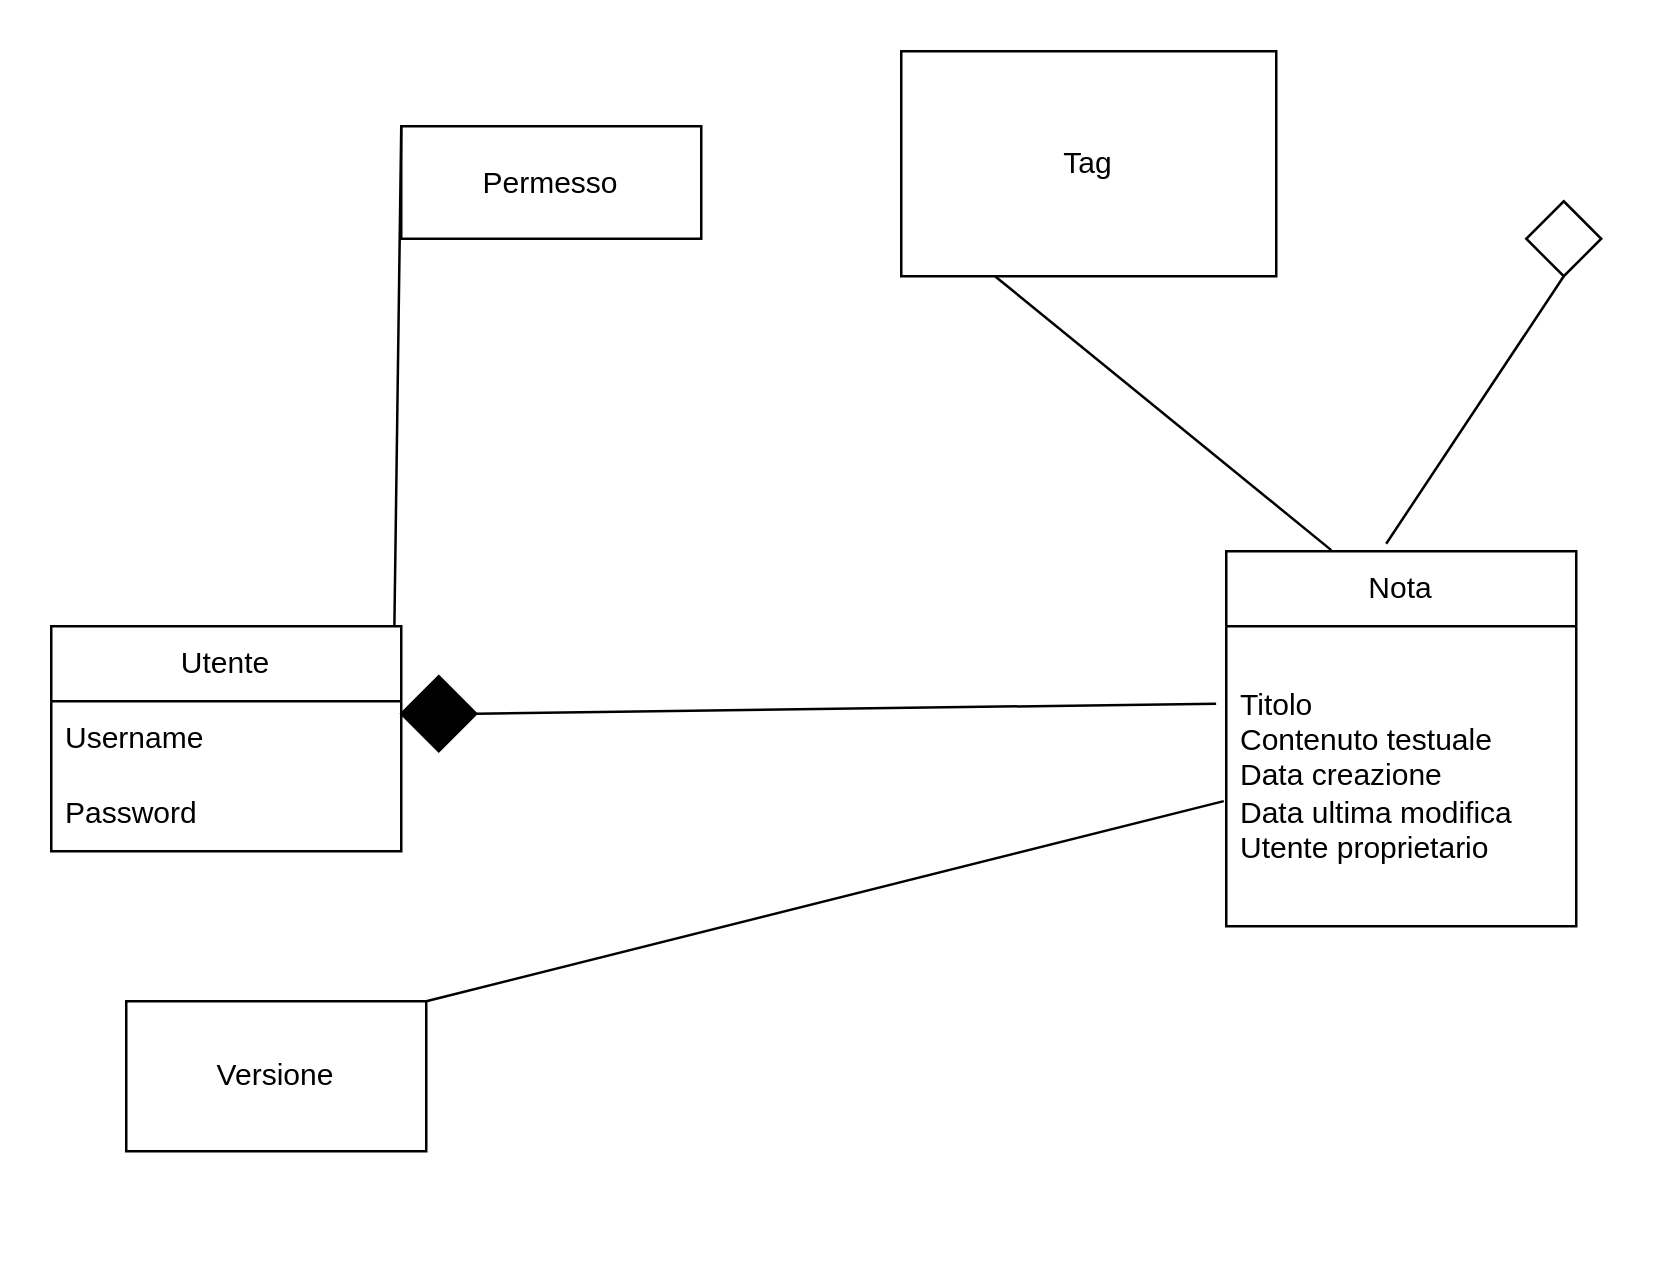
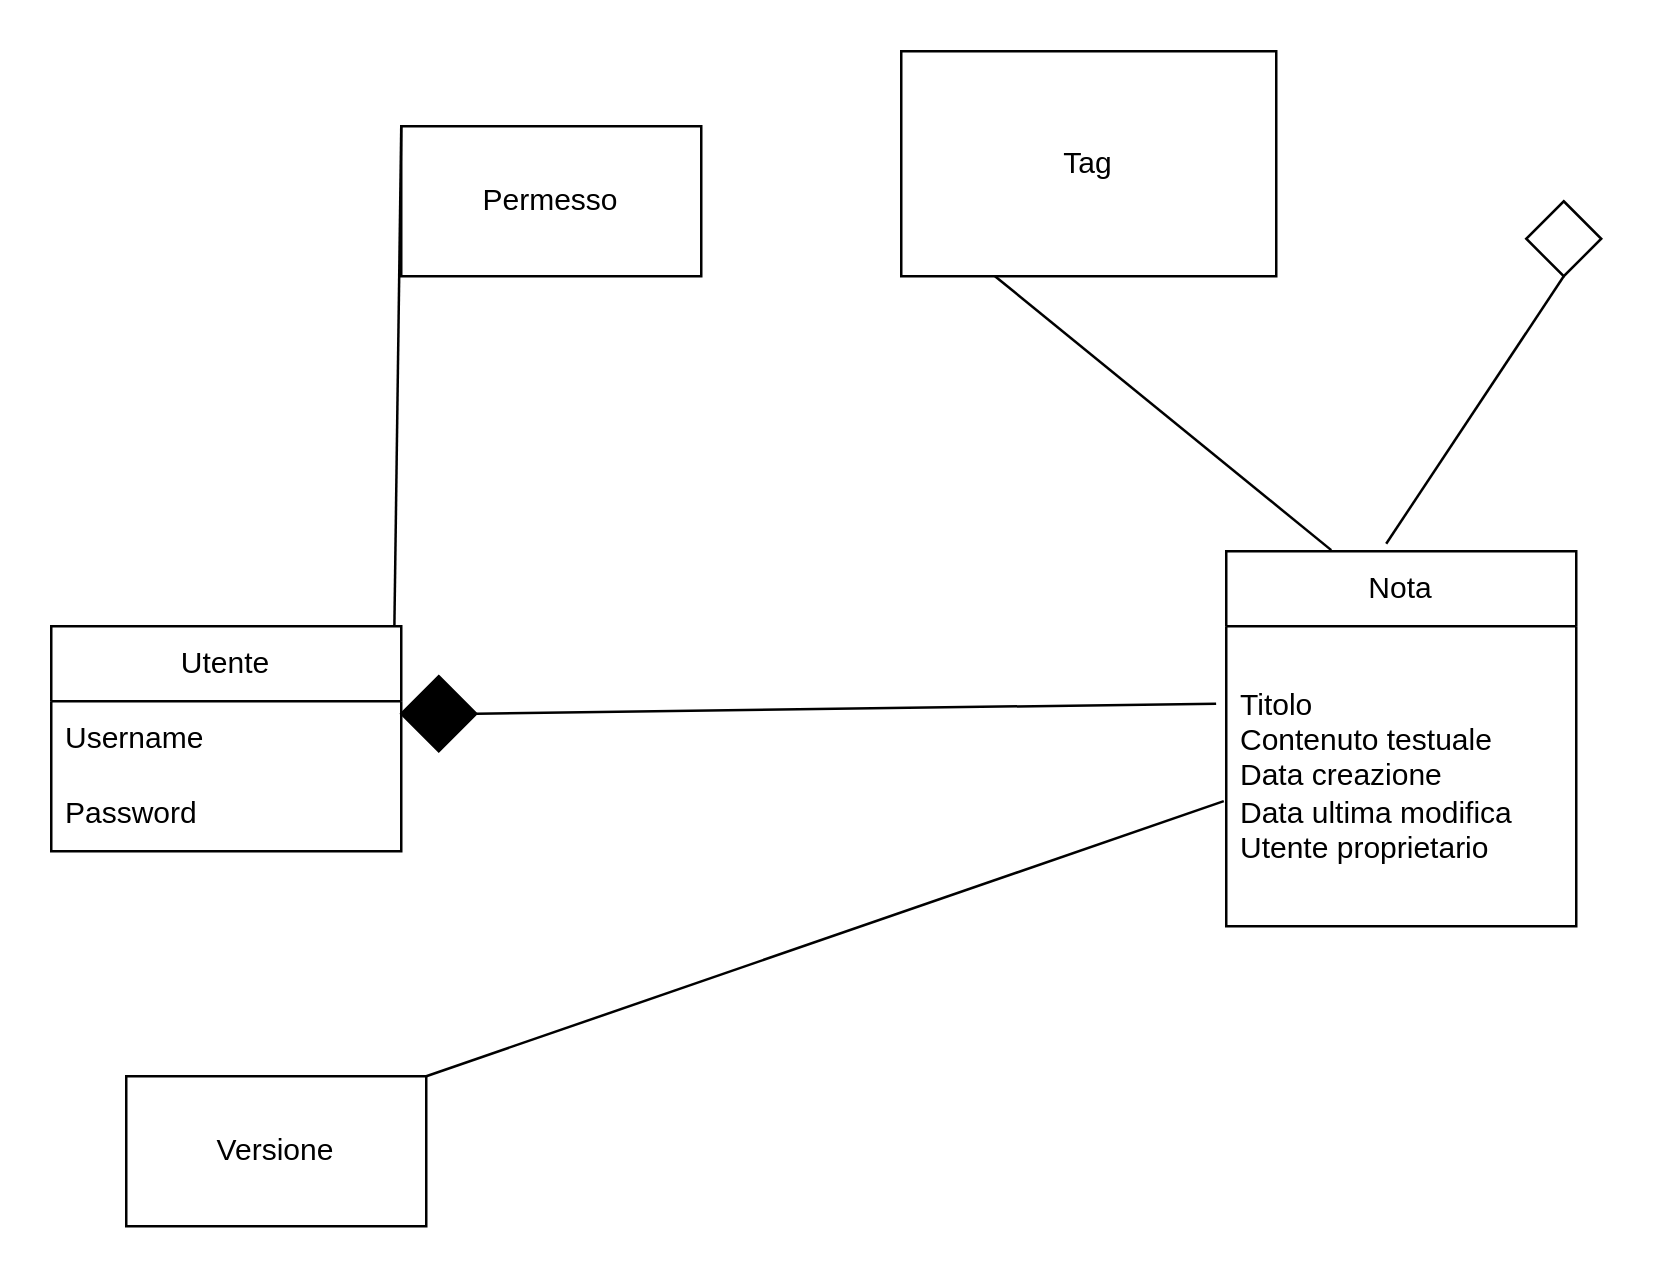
(551, 183) -> (551, 201)
(276, 1076) -> (276, 1151)
